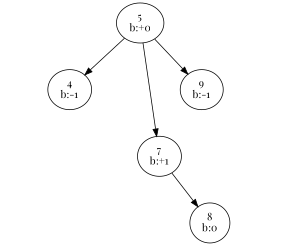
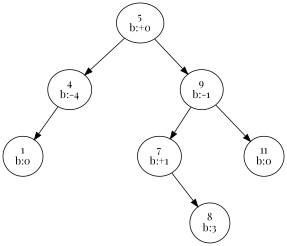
(149, 84) -> (183, 120)
(70, 90) -> (70, 90)
none -> (23, 156)
none -> (264, 156)
(210, 223) -> (210, 223)
